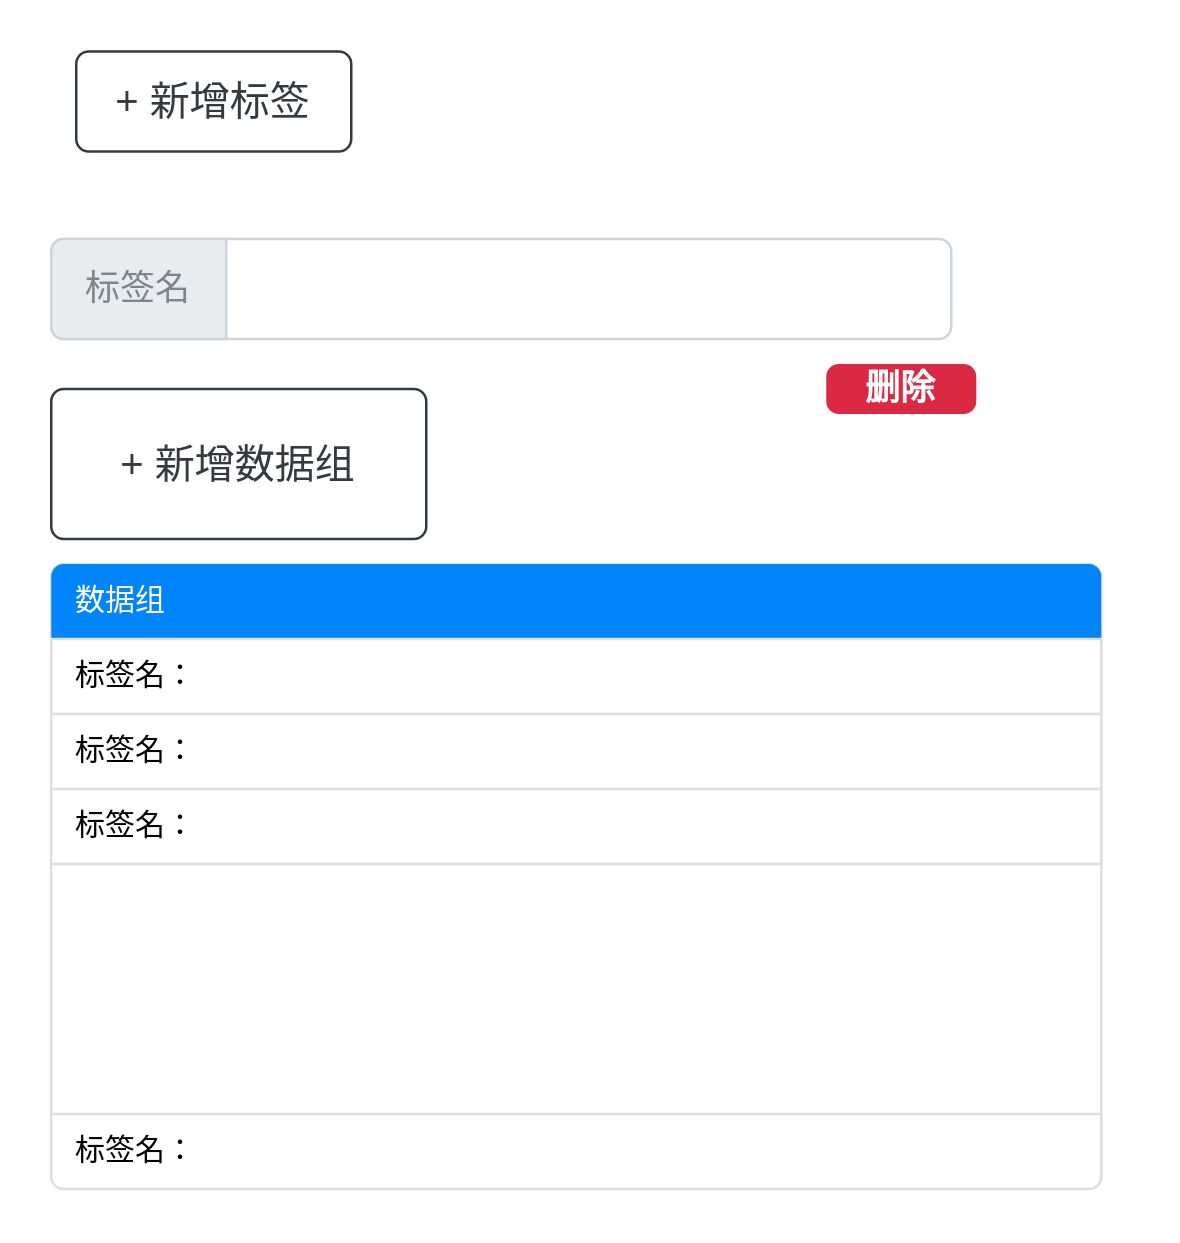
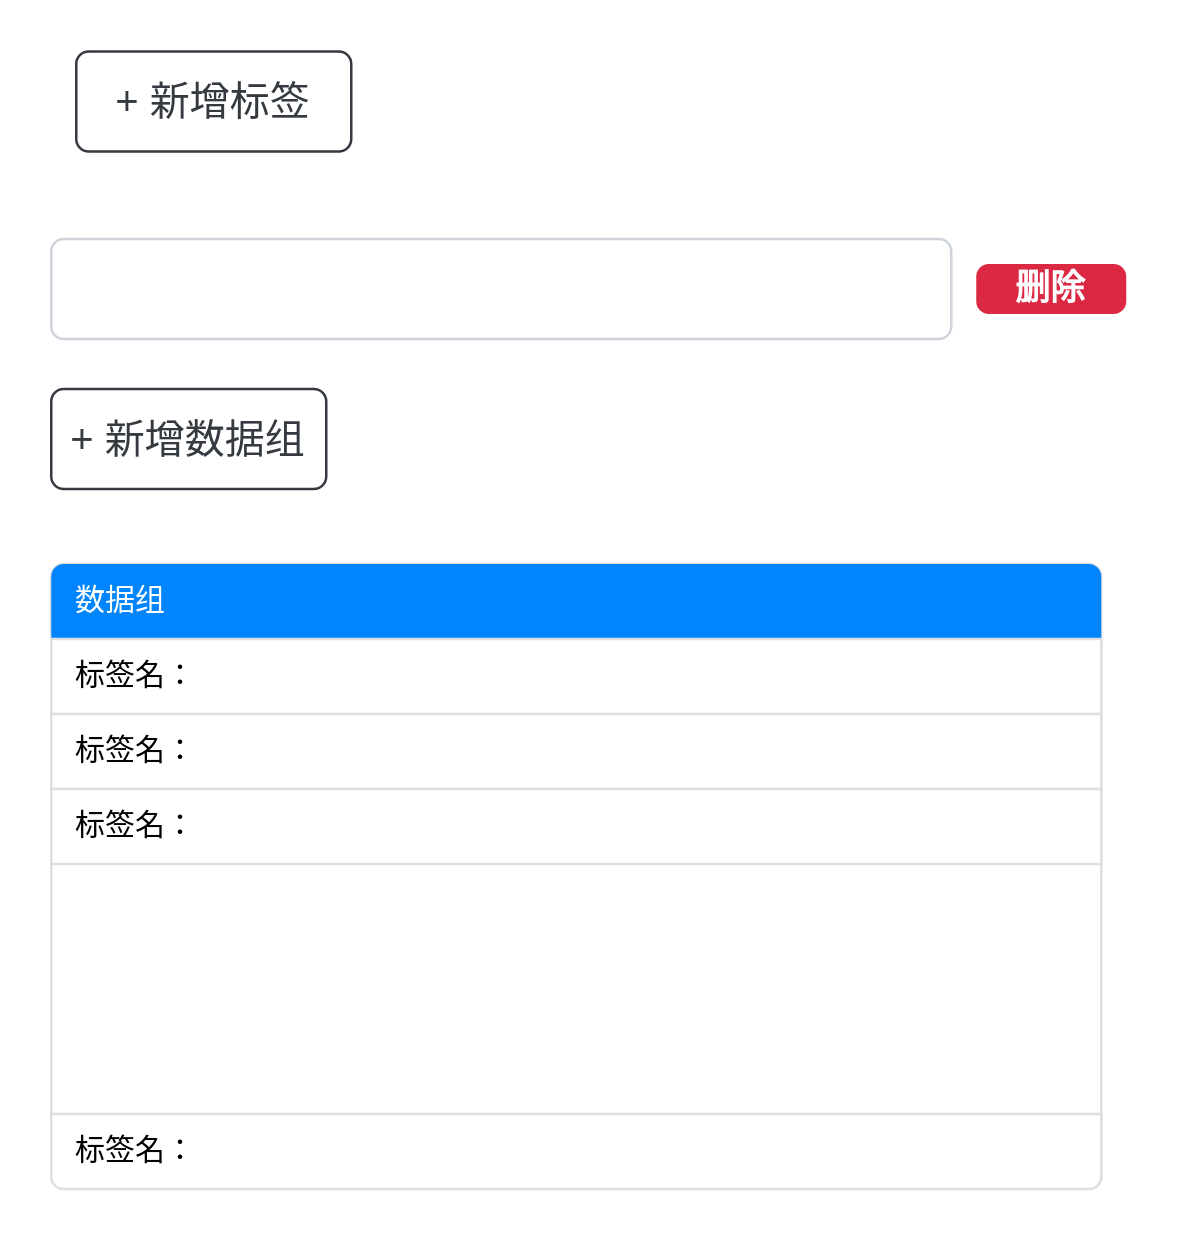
(139, 289) -> none
(901, 389) -> (1051, 289)
(239, 464) -> (189, 439)
